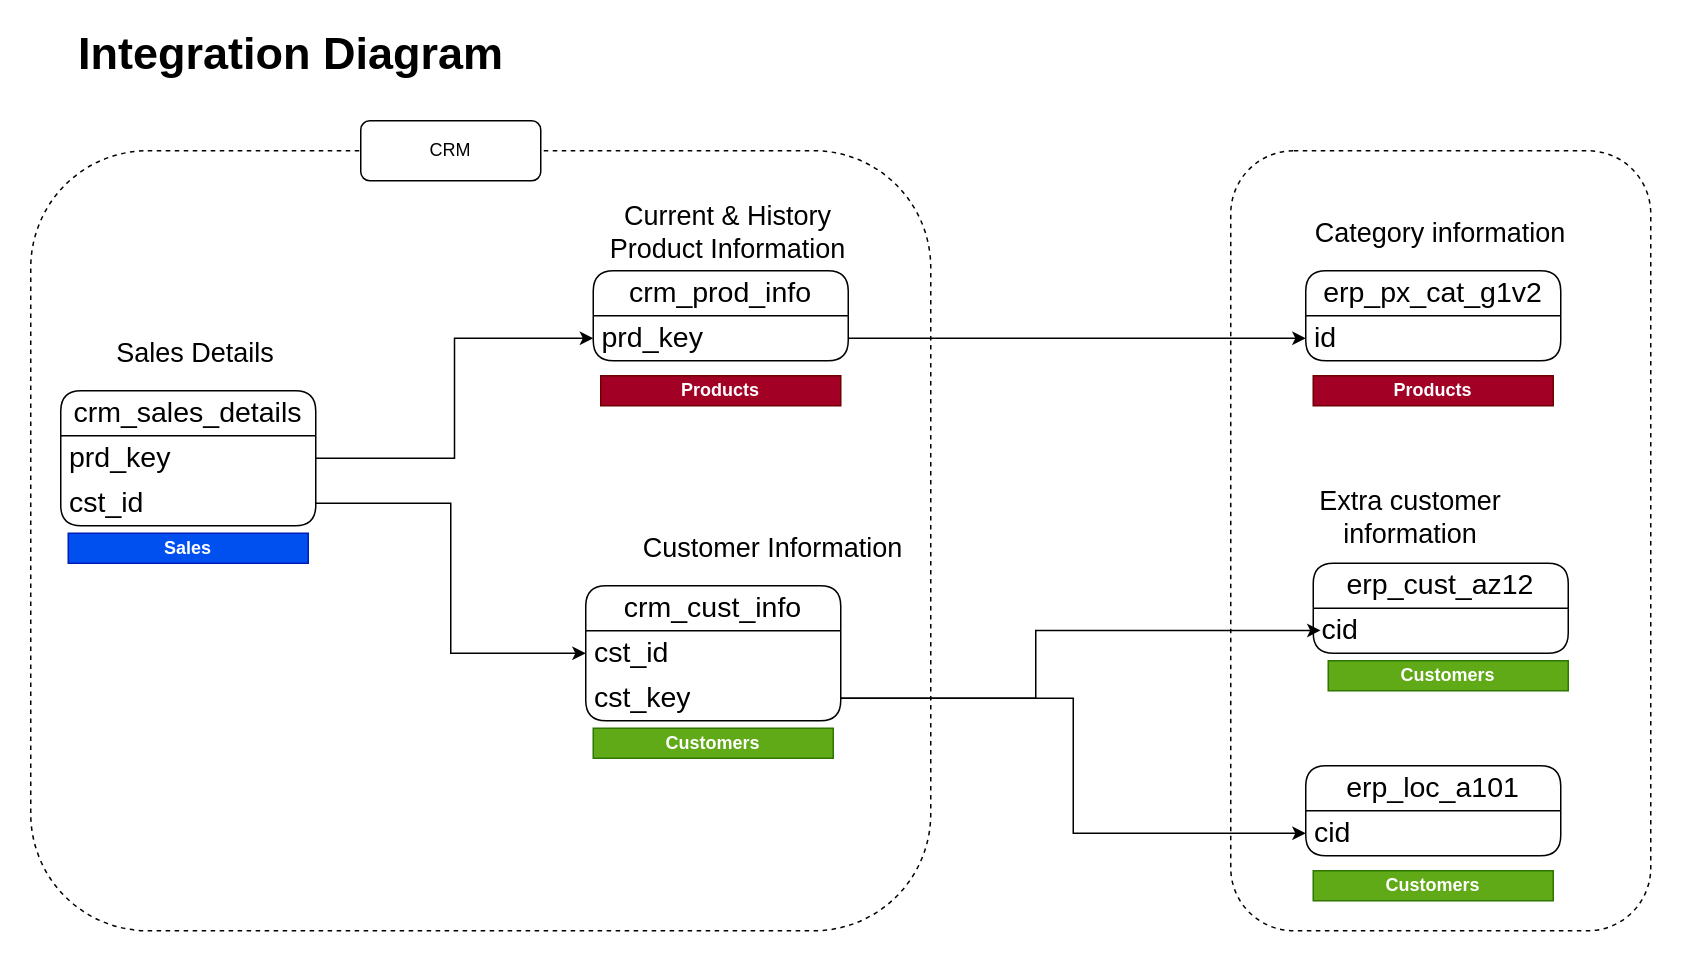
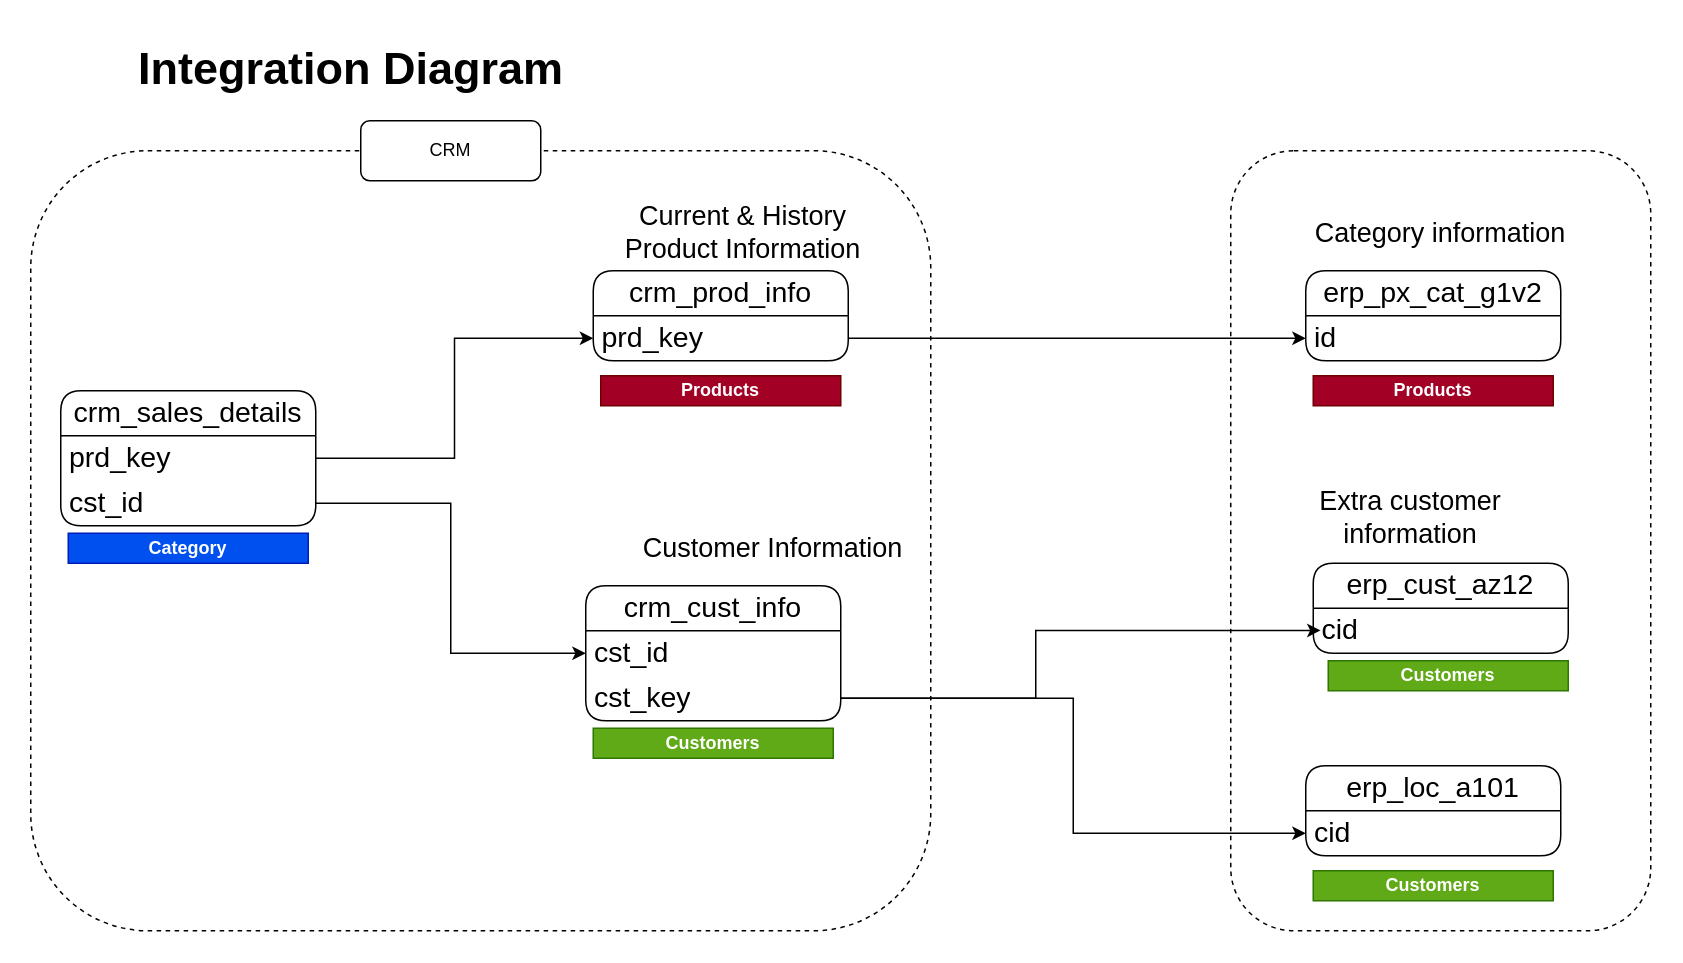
(316, 53) -> (376, 68)
(728, 233) -> (743, 233)
(196, 353) -> none
(188, 548) -> (188, 548)
